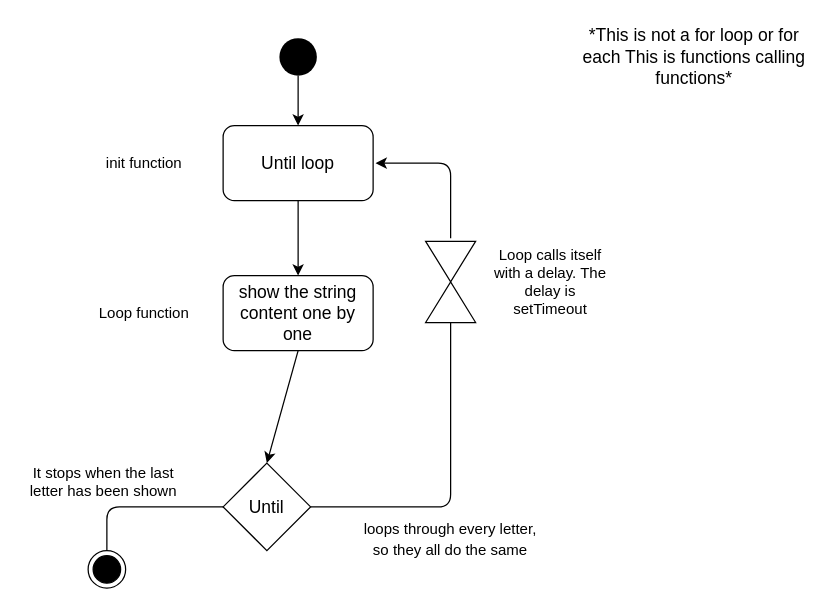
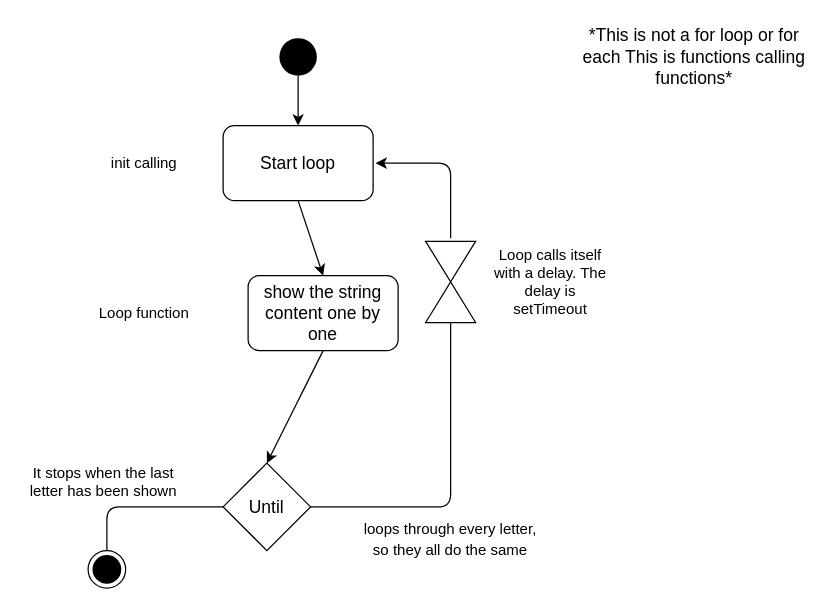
(144, 163) -> (144, 163)
(298, 163) -> (298, 163)
(298, 313) -> (323, 313)
